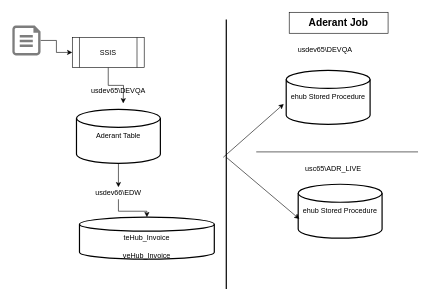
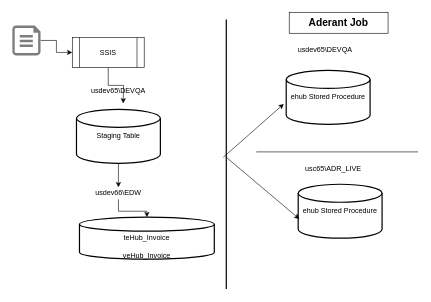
(119, 137) -> (119, 137)
